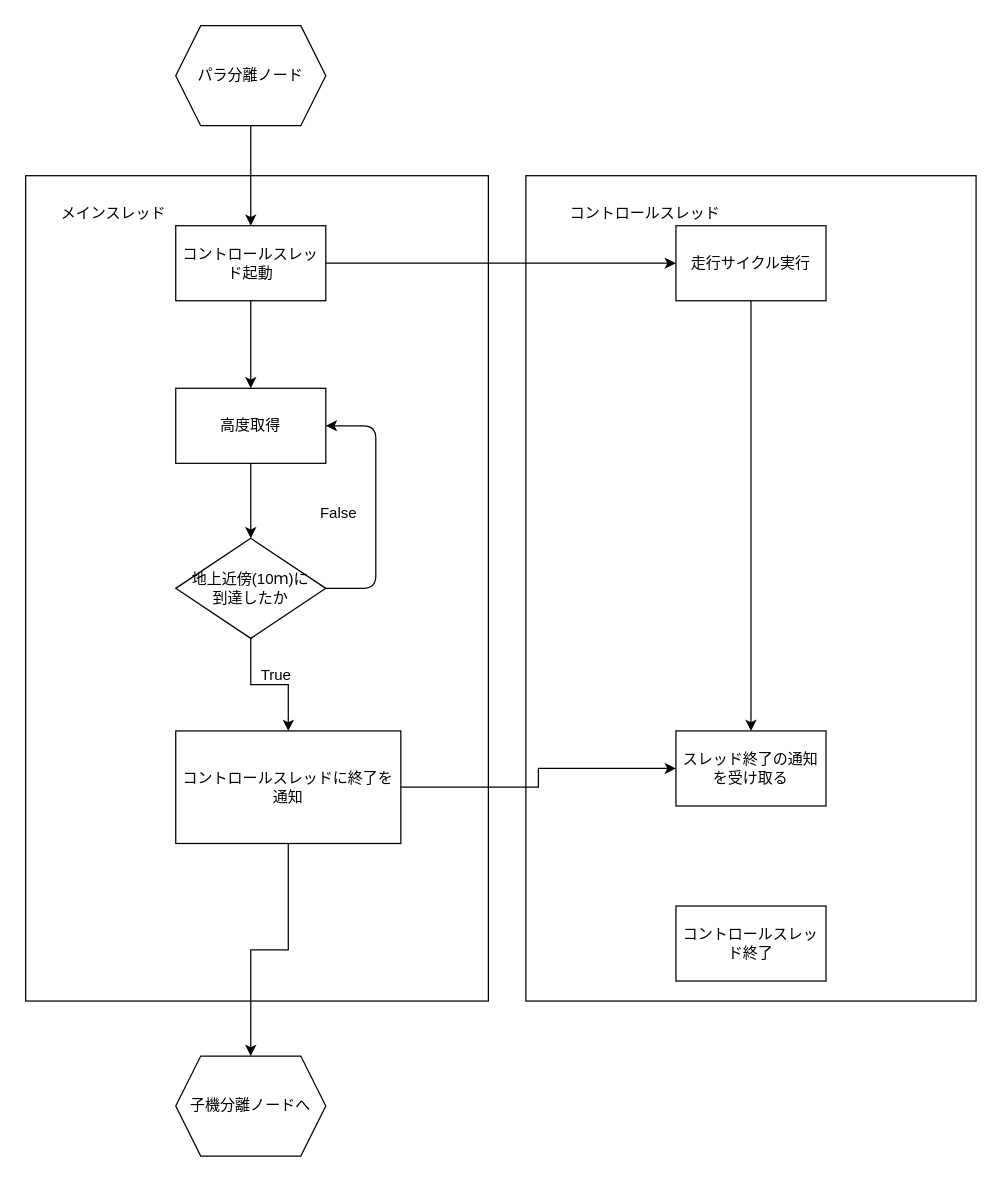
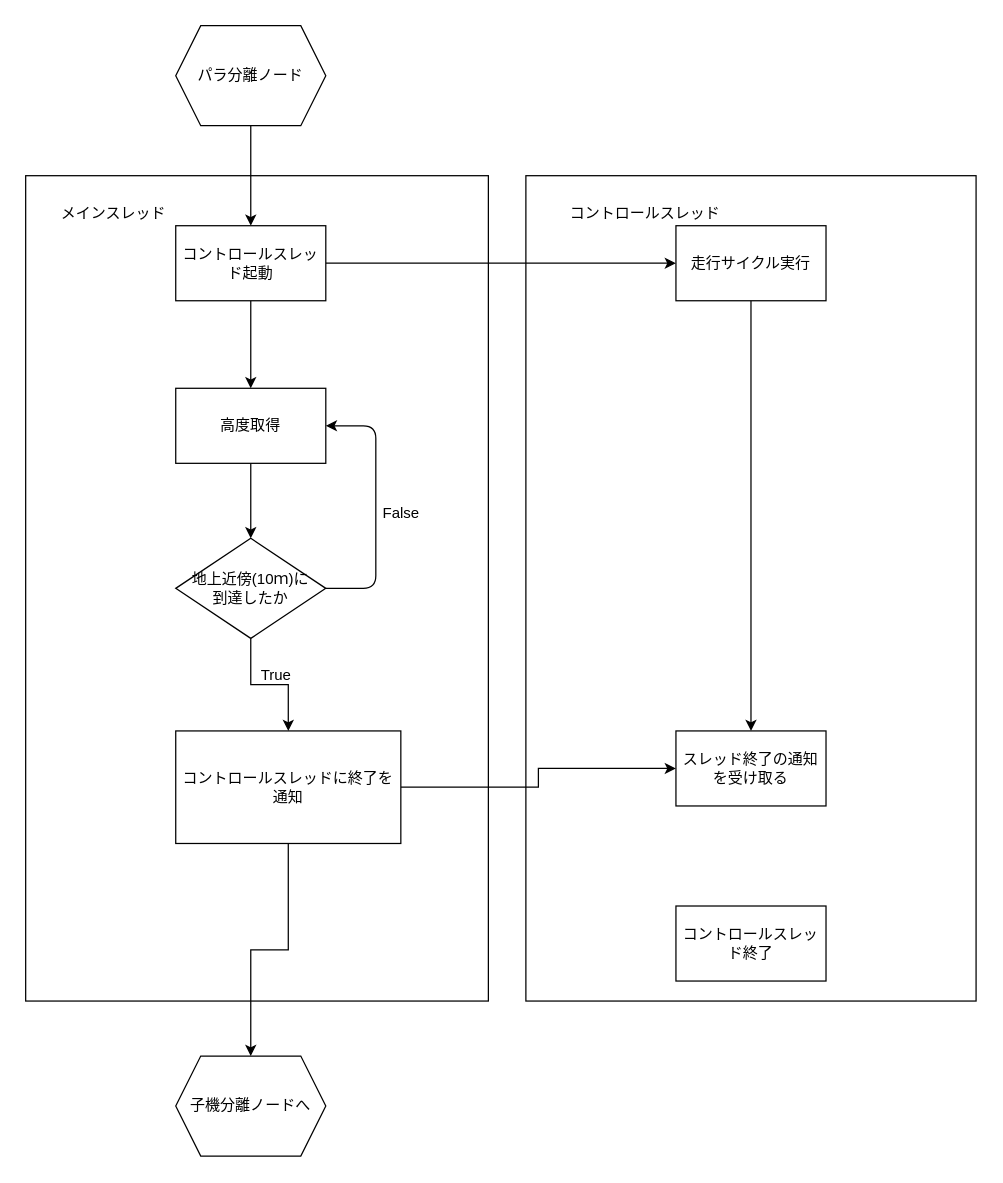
(338, 513) -> (401, 513)
